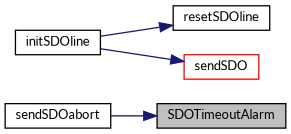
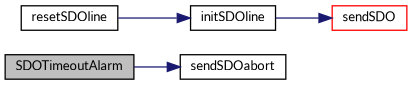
(130, 32) -> (147, 18)
(127, 116) -> (151, 67)
